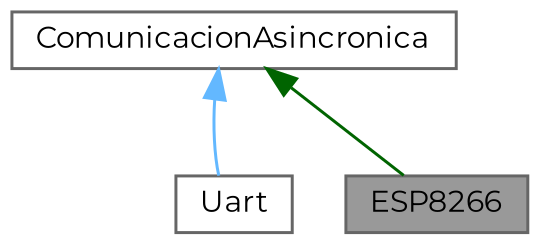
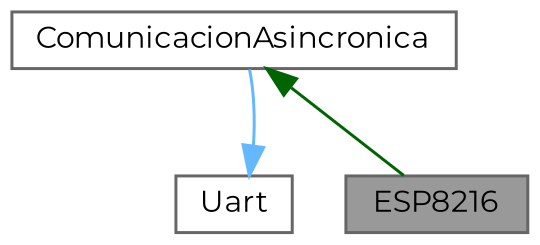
(214, 138) -> (254, 107)
(437, 204) -> (437, 204)
